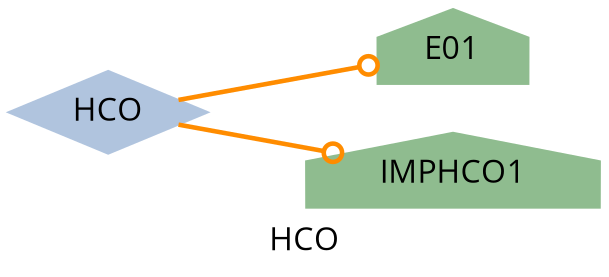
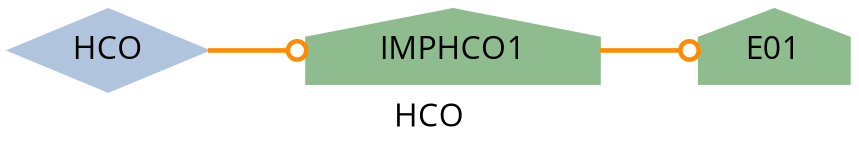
(269, 84) -> (640, 50)
